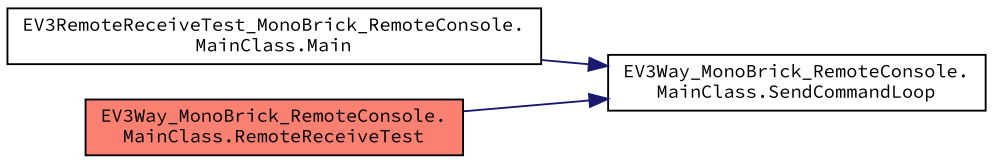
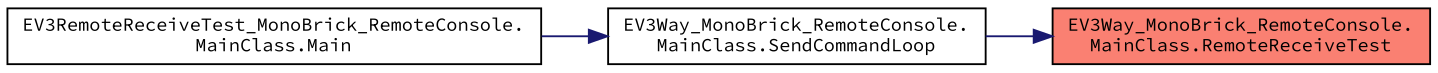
(526, 106) -> (1010, 36)
